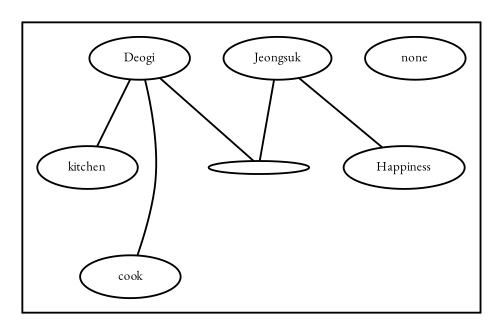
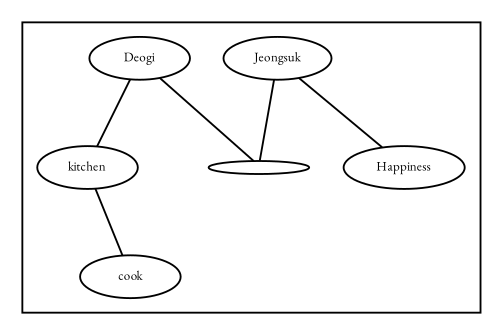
(415, 58) -> none
(156, 168) -> (109, 222)
